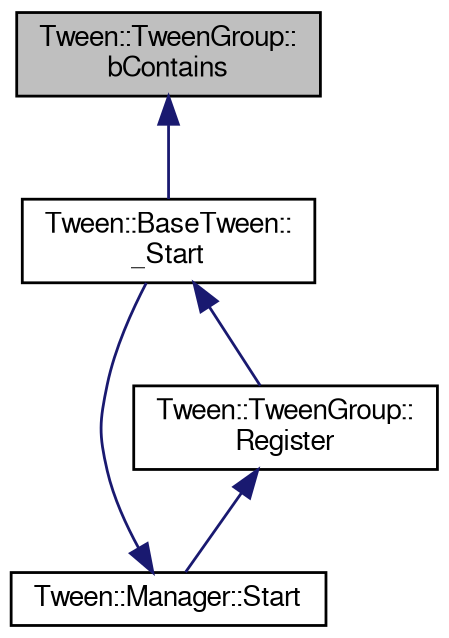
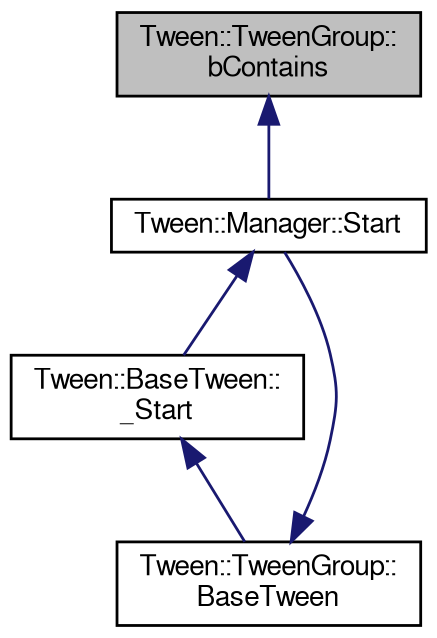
(169, 162) -> (269, 162)
(286, 428) -> (269, 584)
